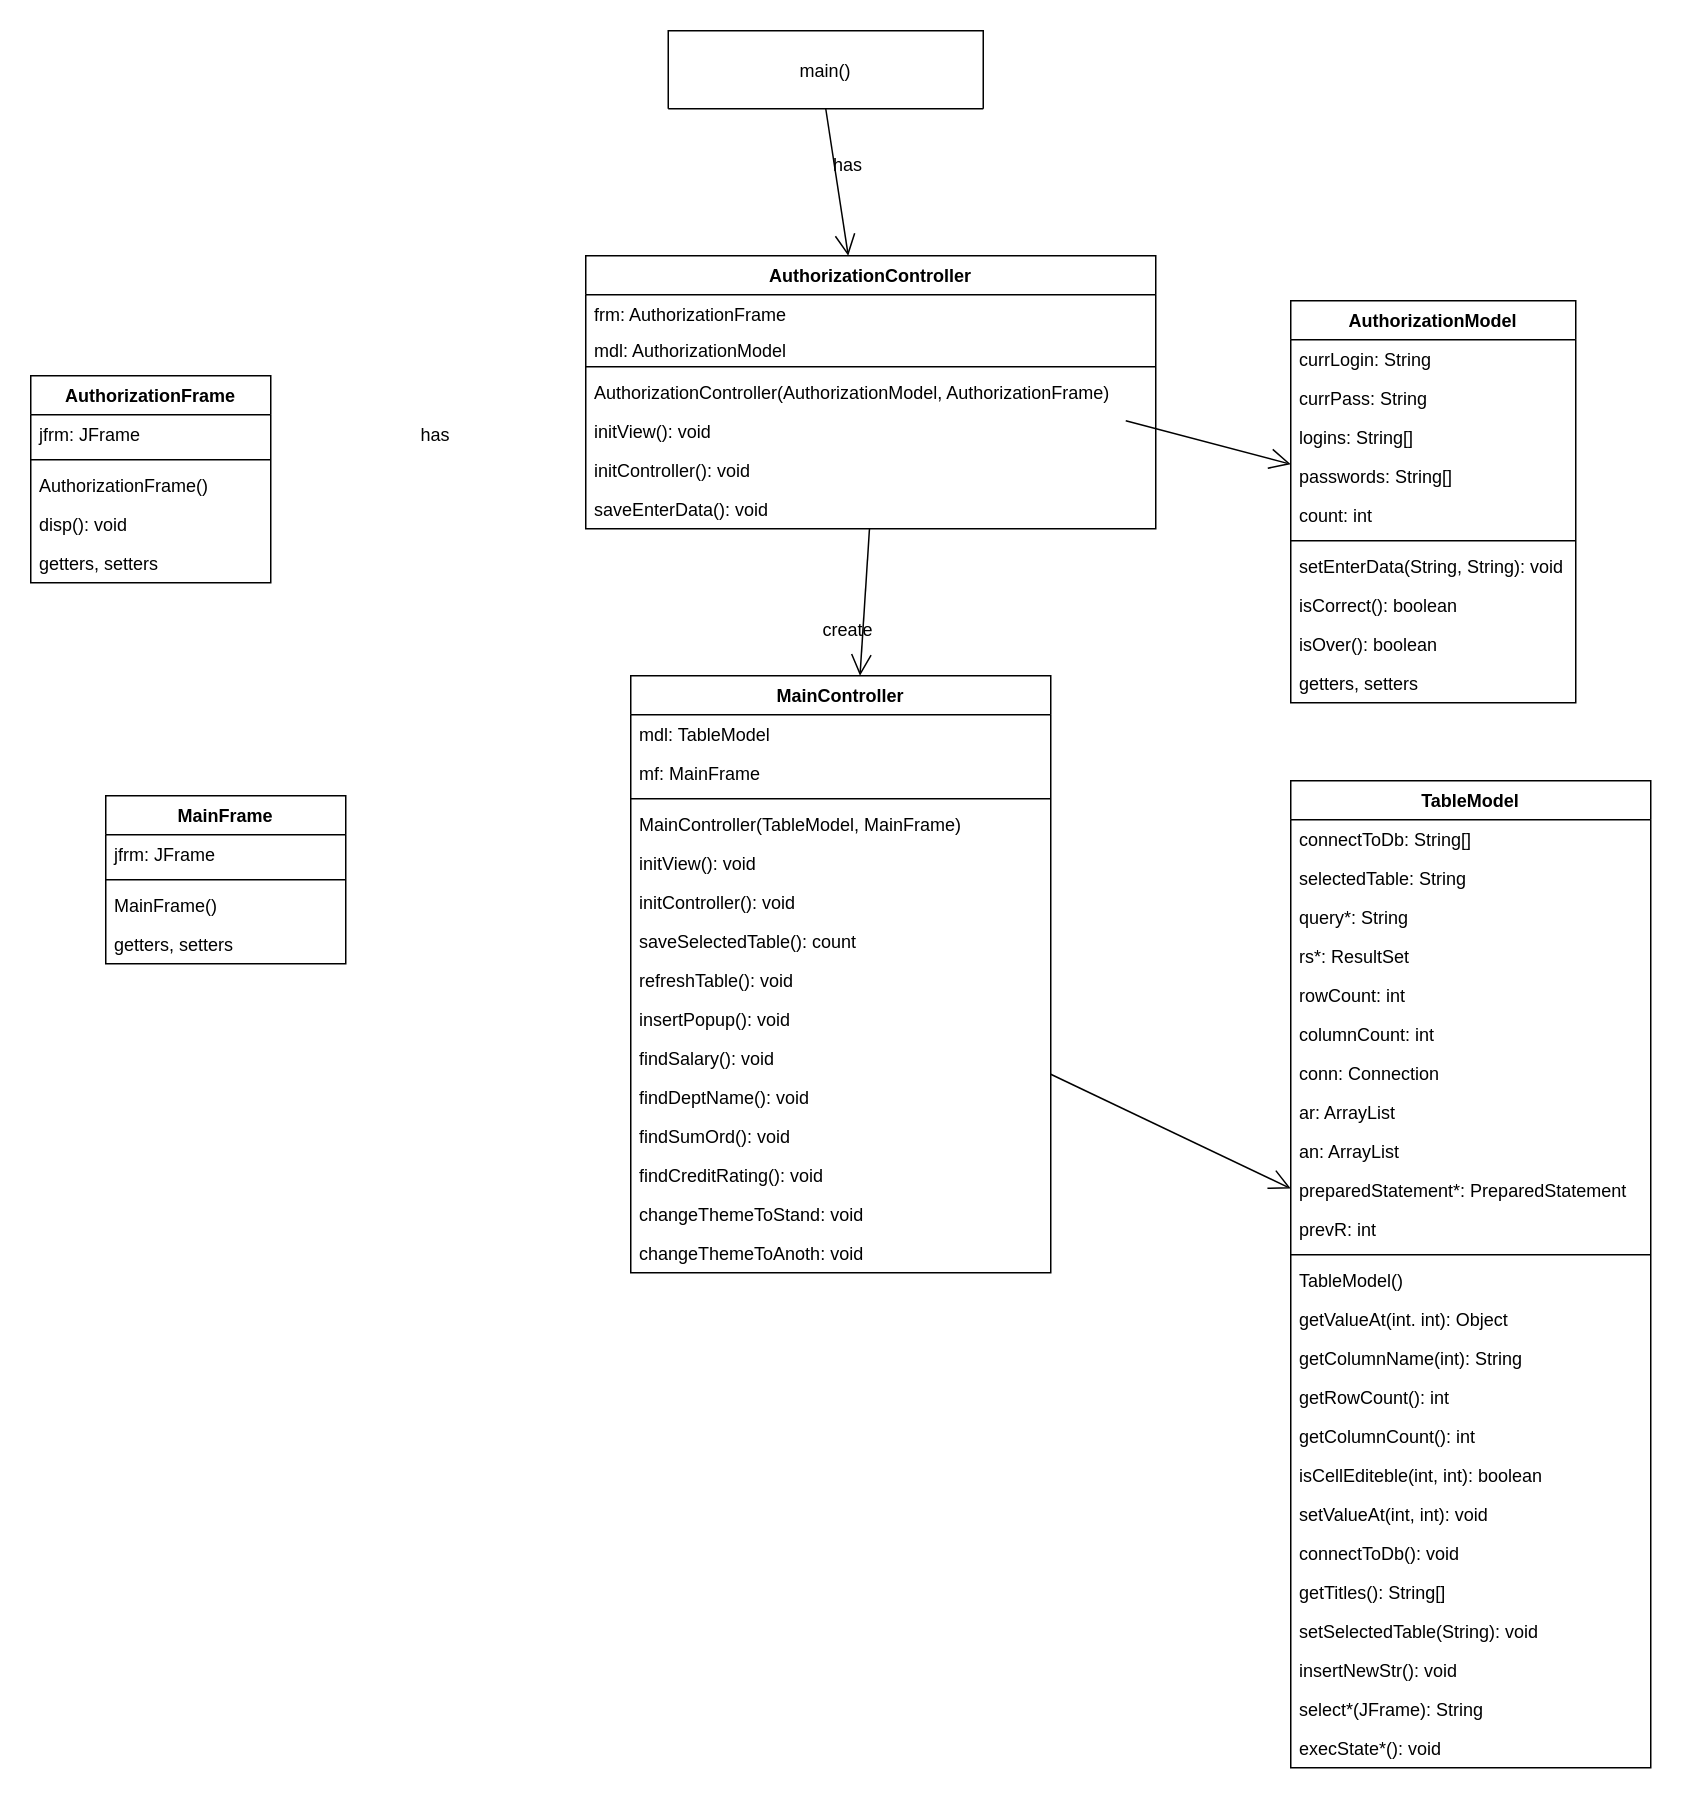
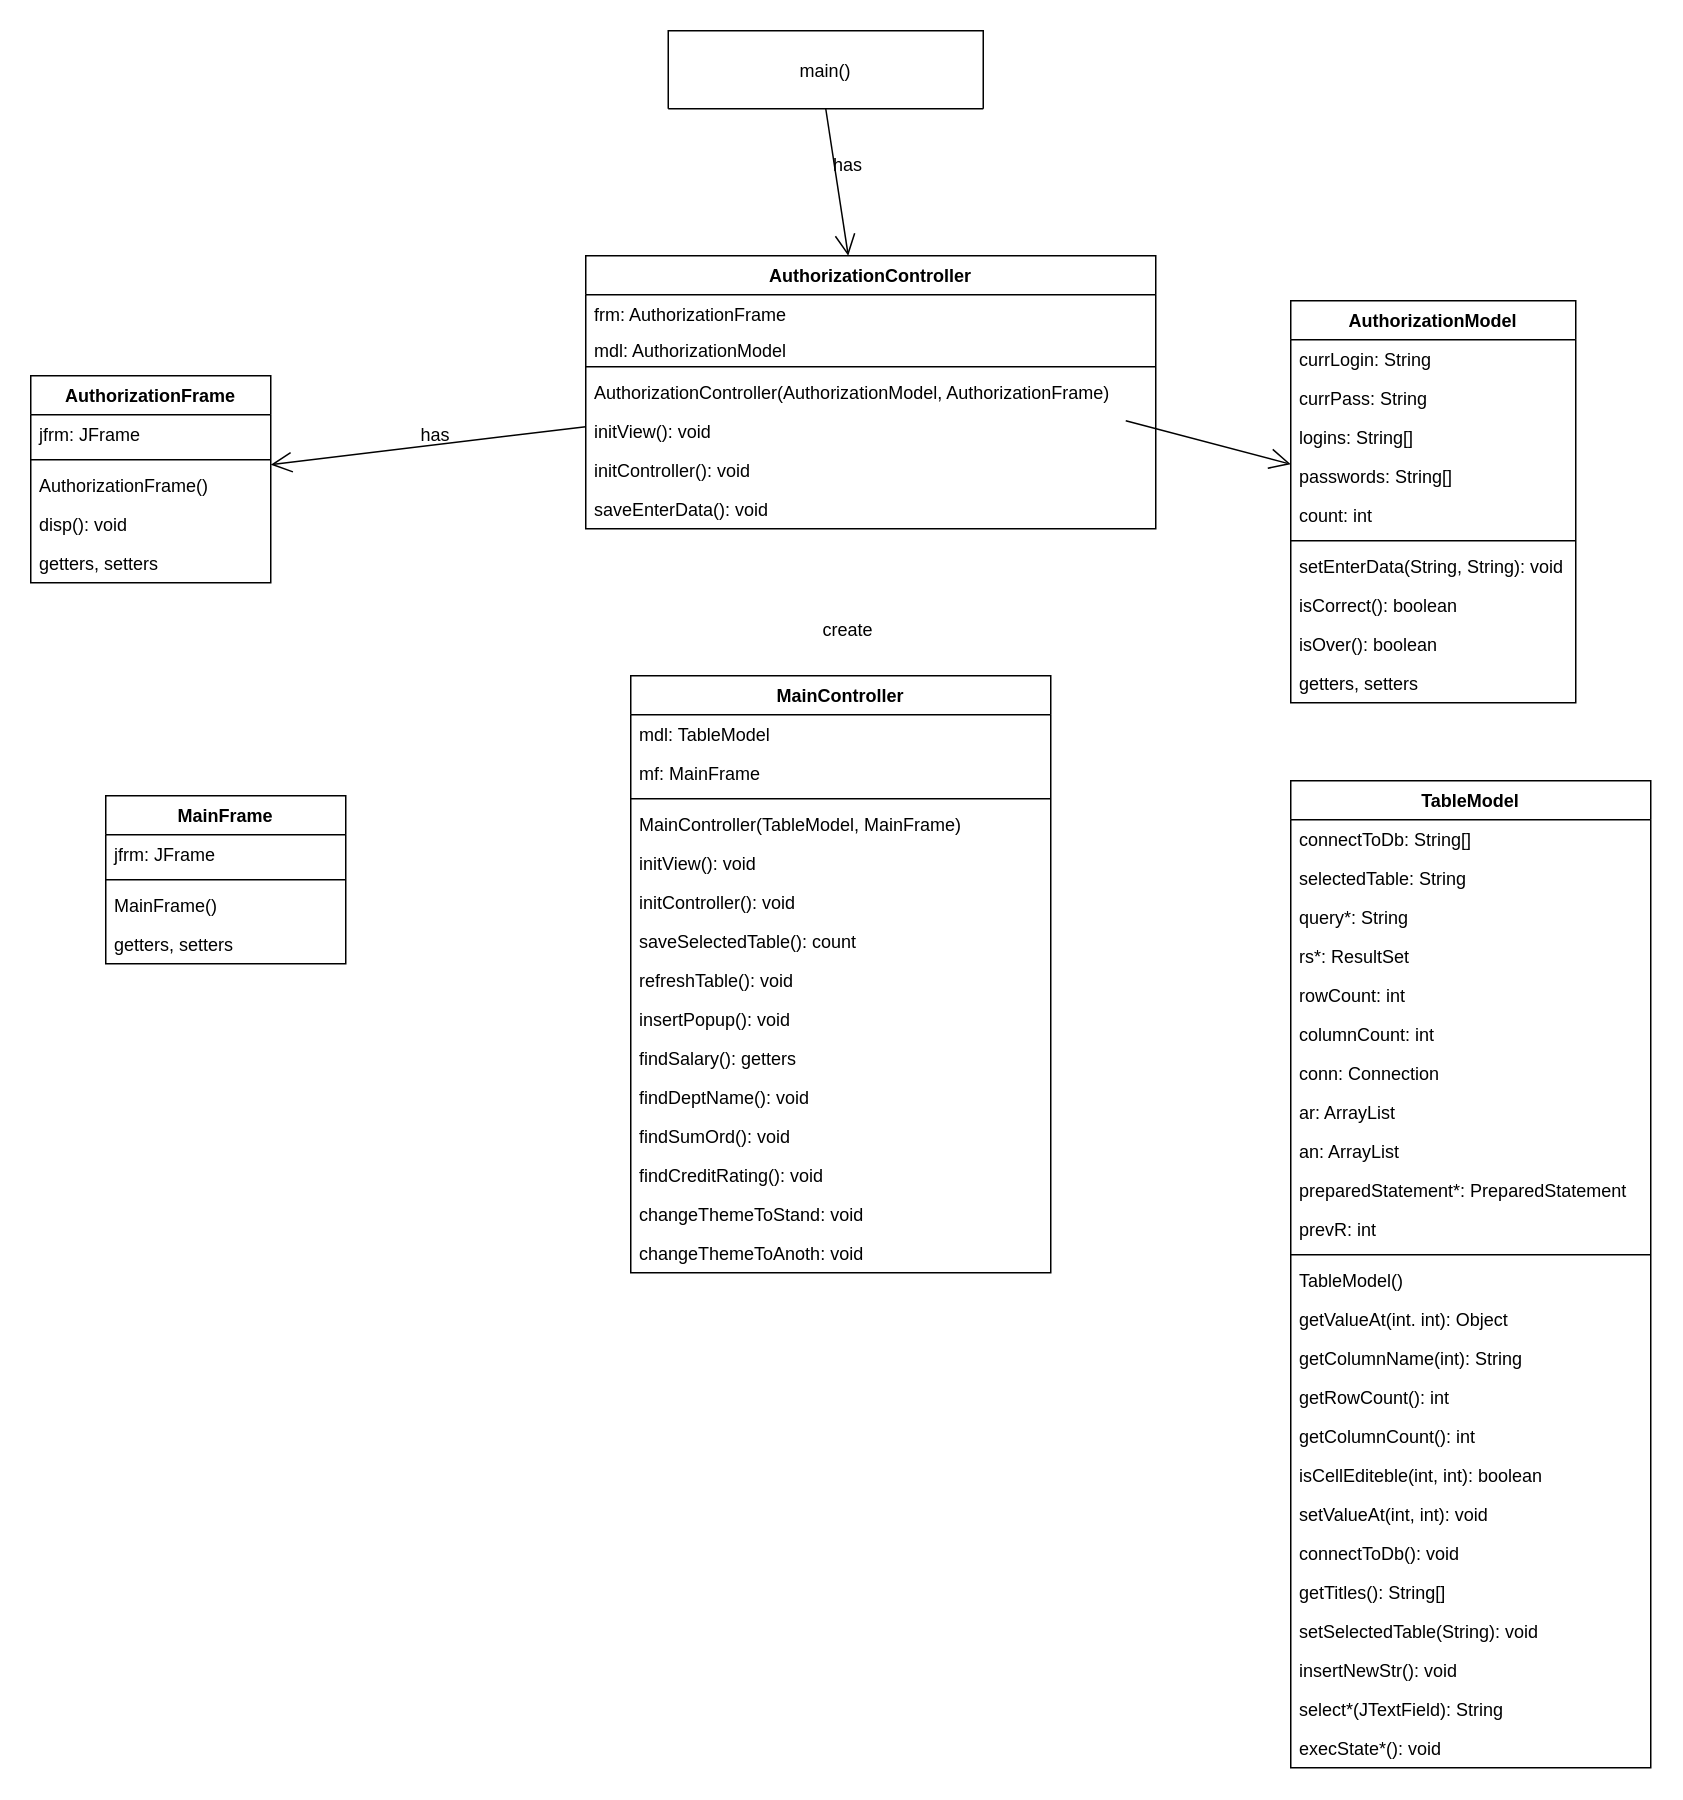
none -> (428, 446)
(865, 601) -> none
(718, 1059) -> (735, 1059)
(1169, 1131) -> none
(1406, 1710) -> (1421, 1710)
